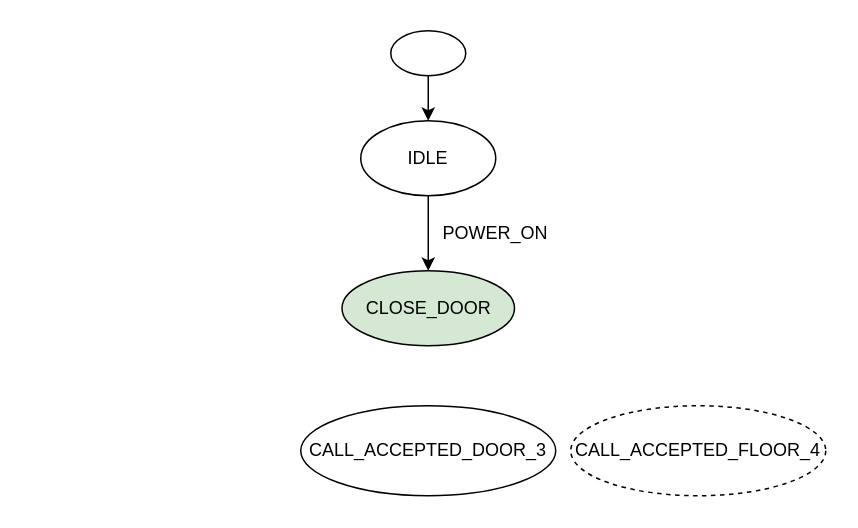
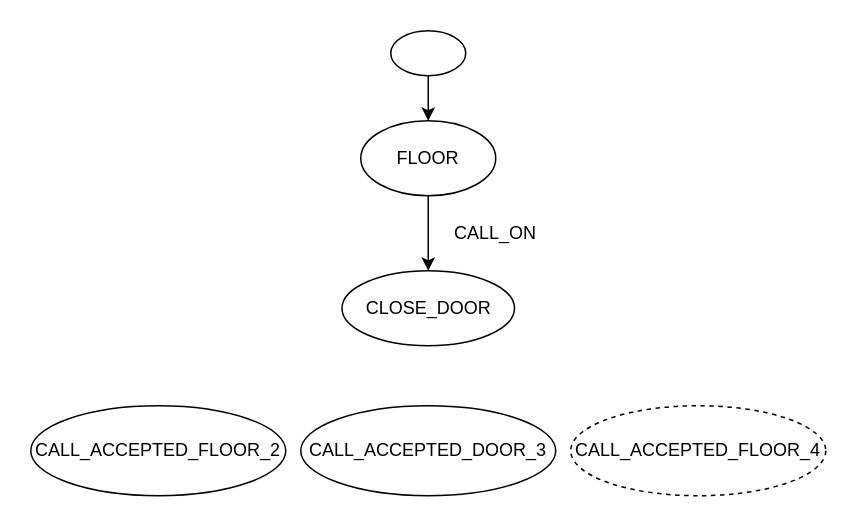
(428, 158) -> (428, 158)
(496, 233) -> (496, 233)
(428, 308) -> (428, 308)
none -> (158, 451)
